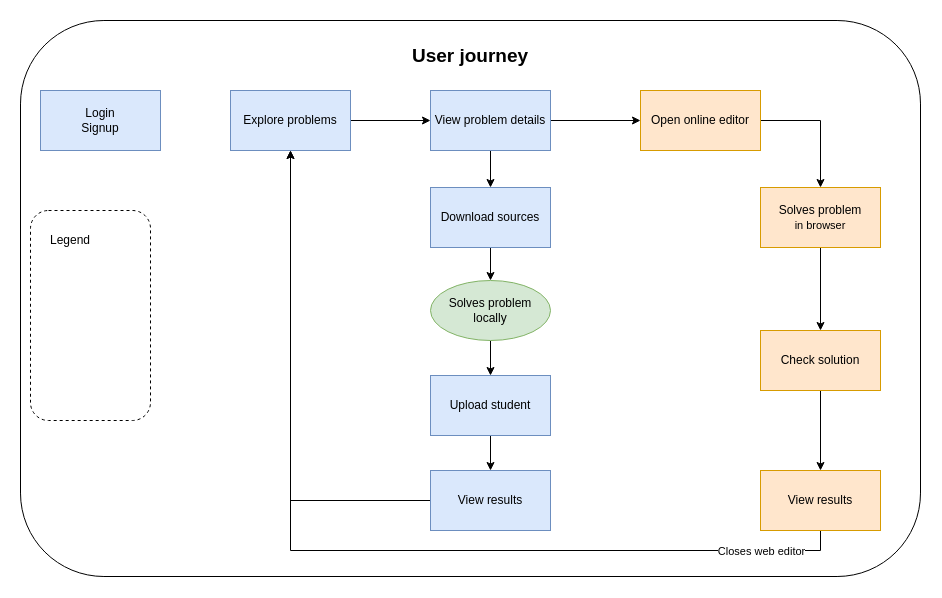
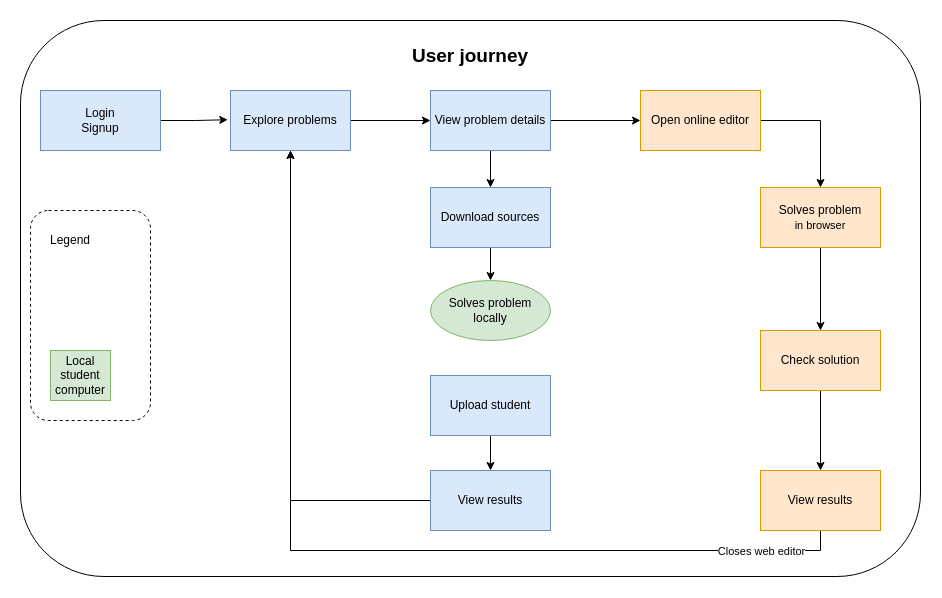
none -> (191, 121)
(491, 355) -> none
none -> (81, 376)
